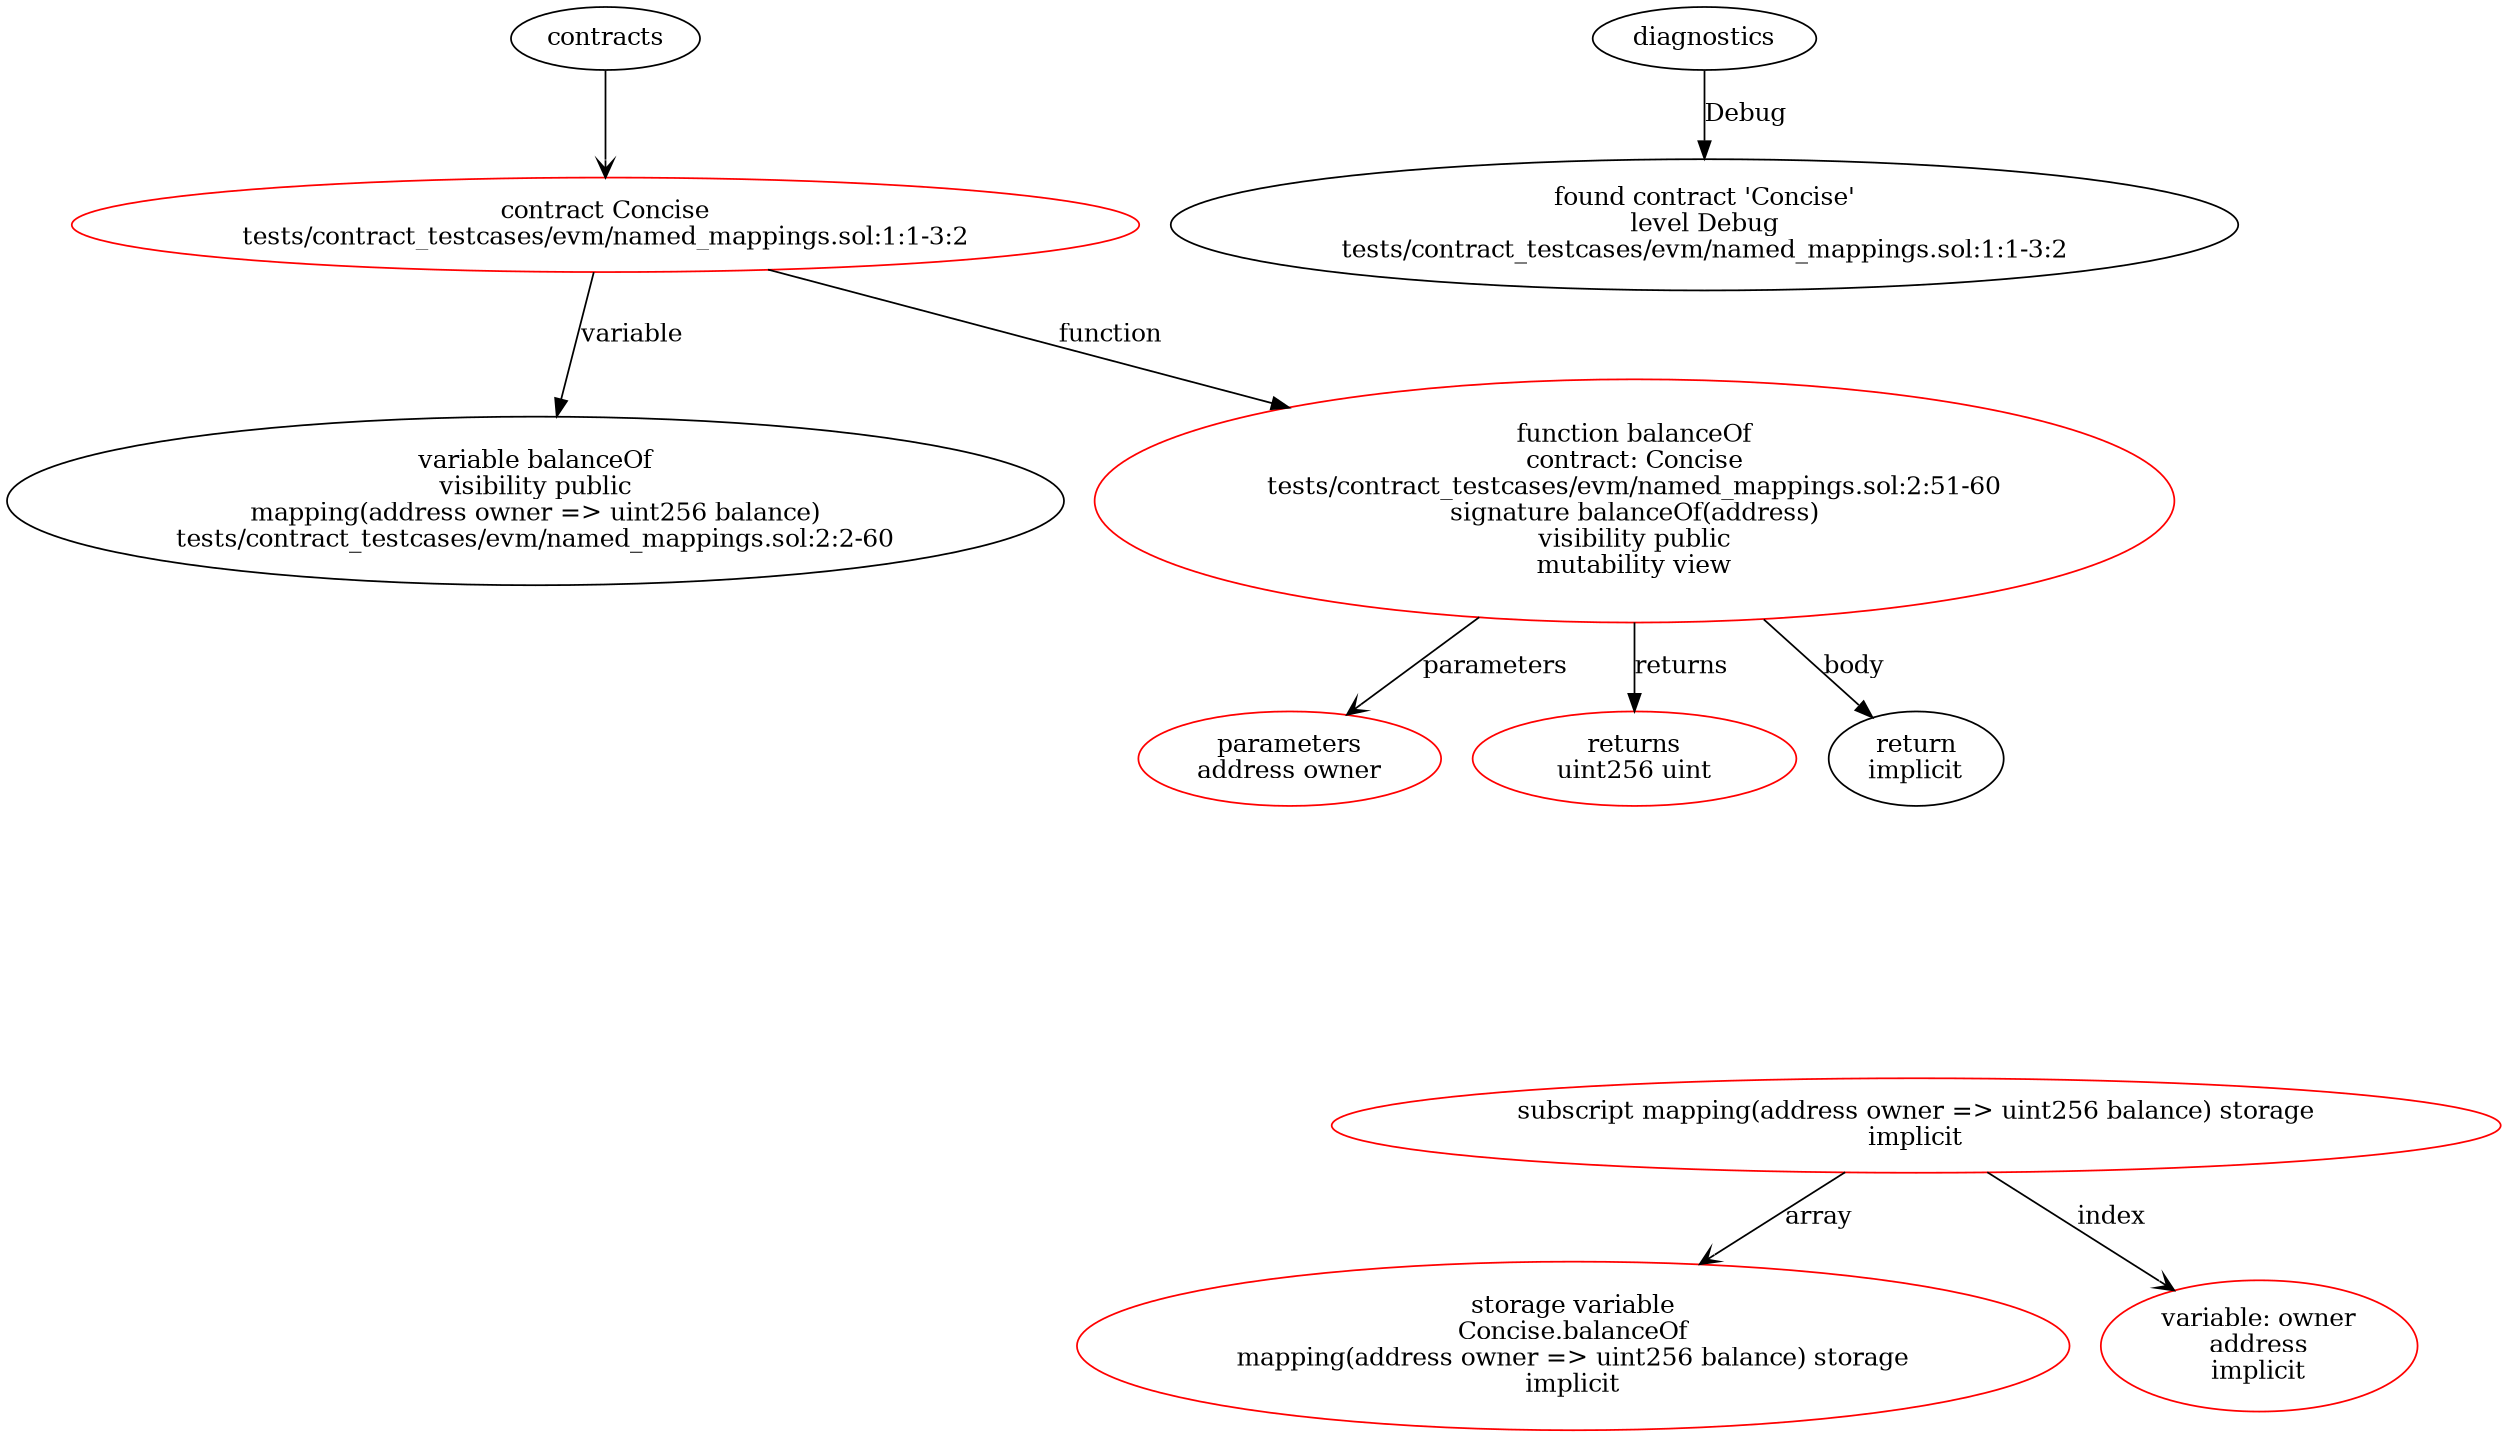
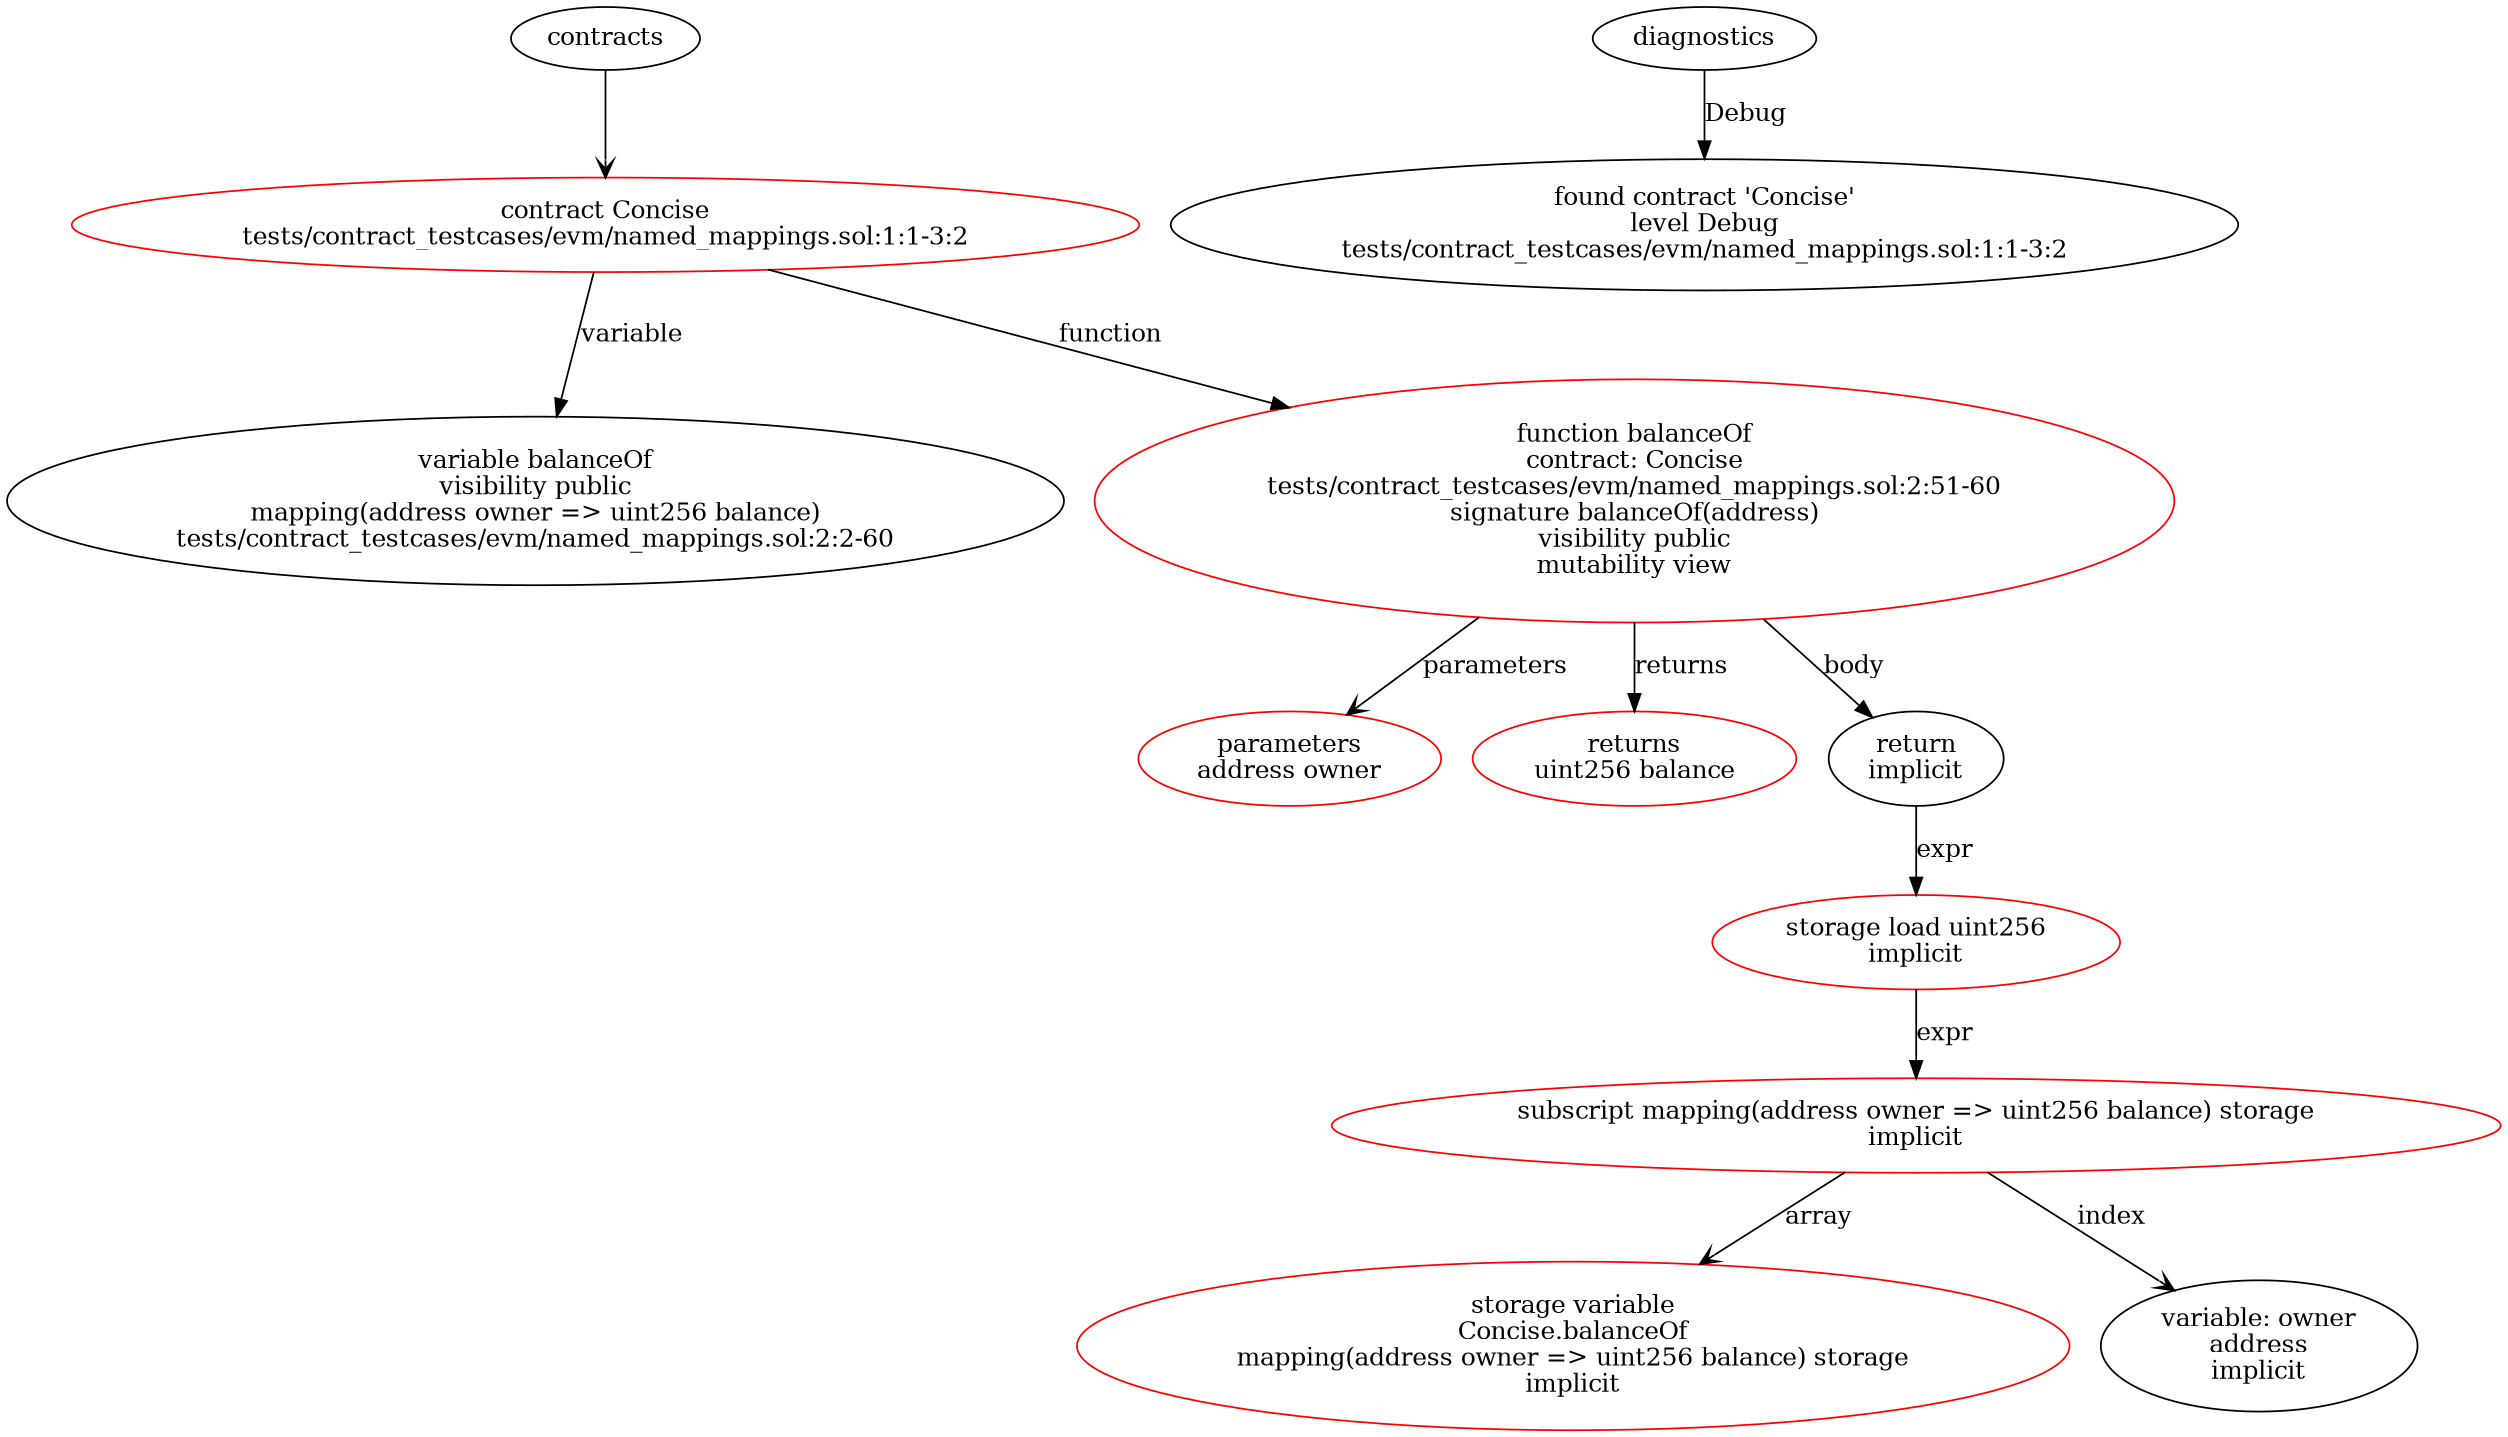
(1634, 759) -> (1634, 759)
none -> (1916, 942)
(2259, 1346) -> (2259, 1346)
